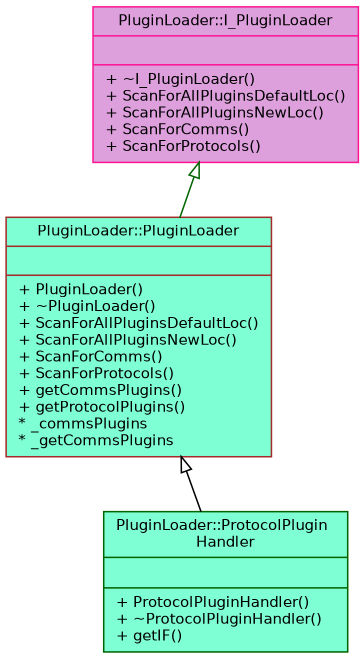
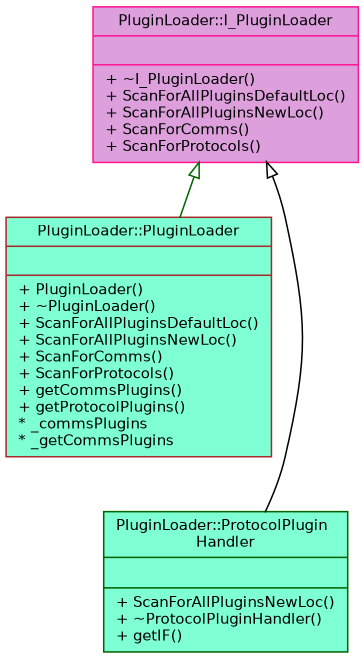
(194, 492) -> (302, 345)
(213, 602) -> (226, 602)
